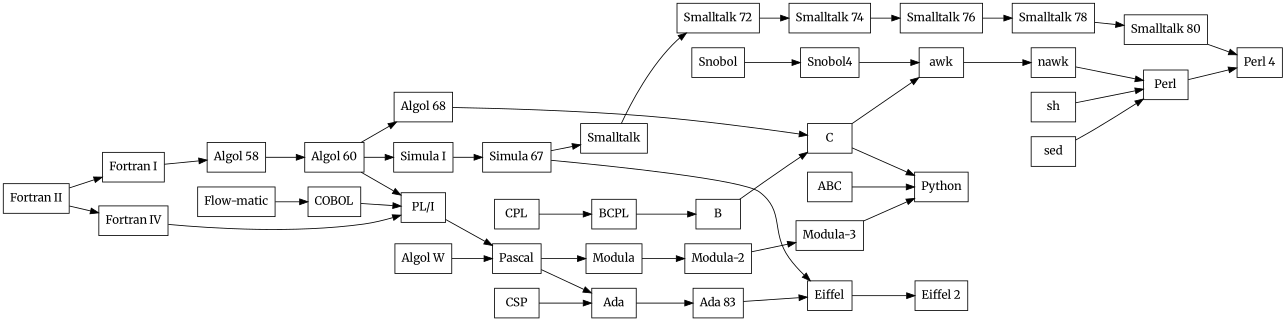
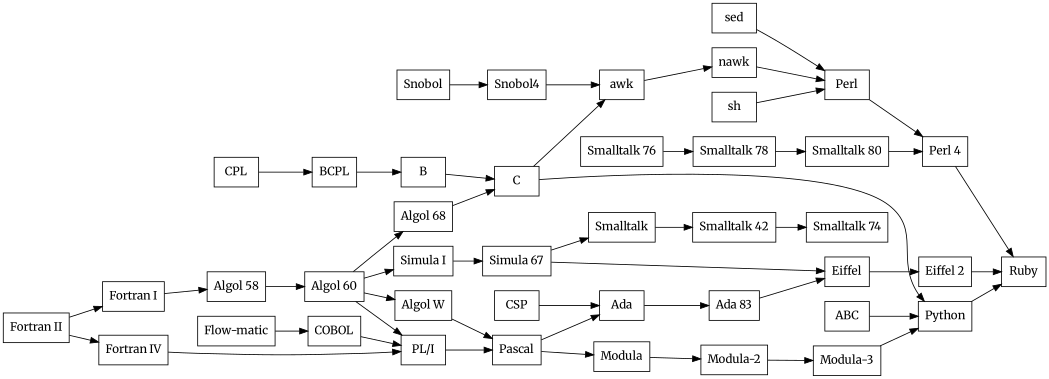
(718, 18) -> (734, 227)
(881, 18) -> none
none -> (1024, 272)
none -> (375, 295)
